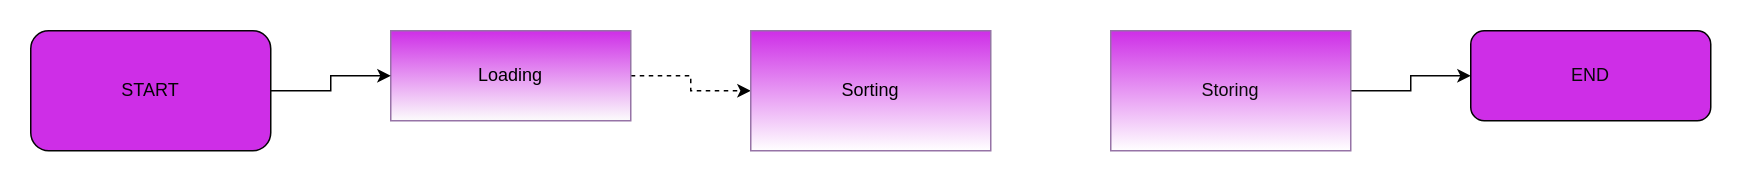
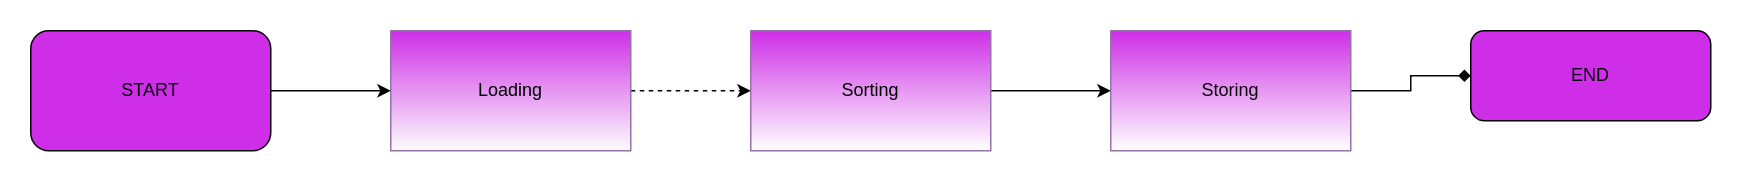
(511, 76) -> (511, 91)
(1459, 76) -> (1458, 76)
none -> (1046, 91)
